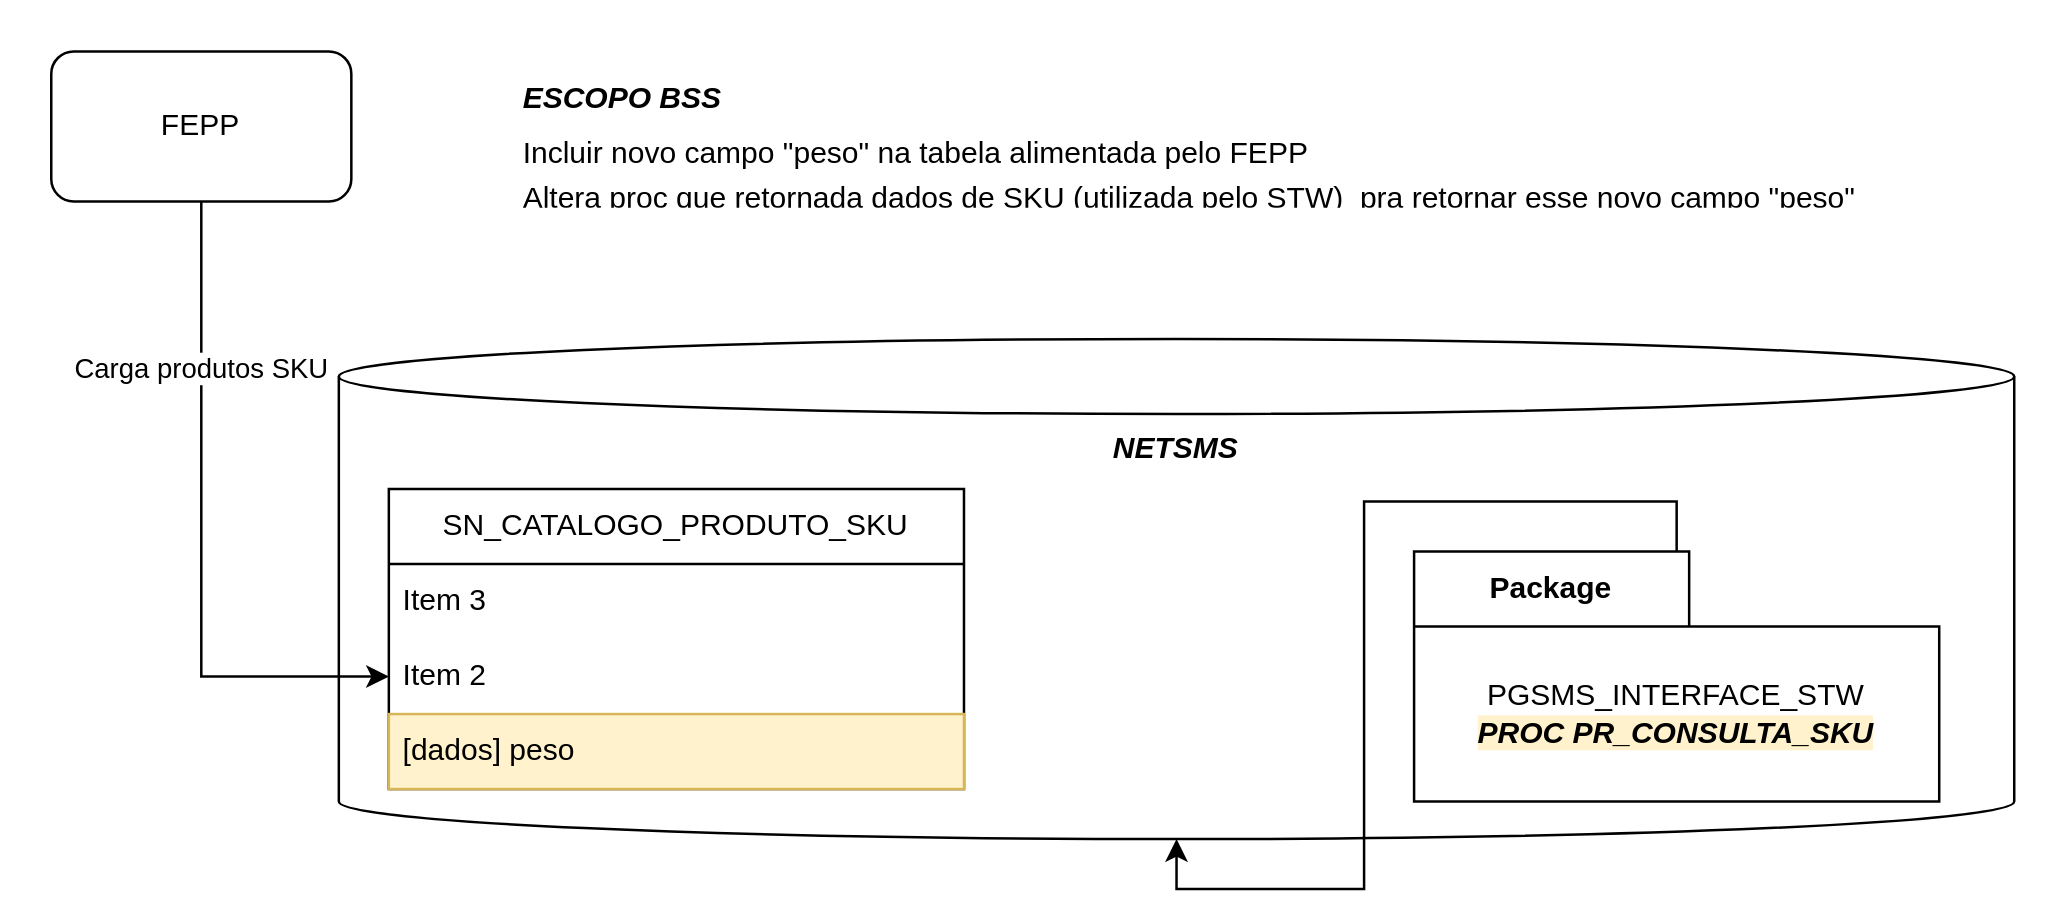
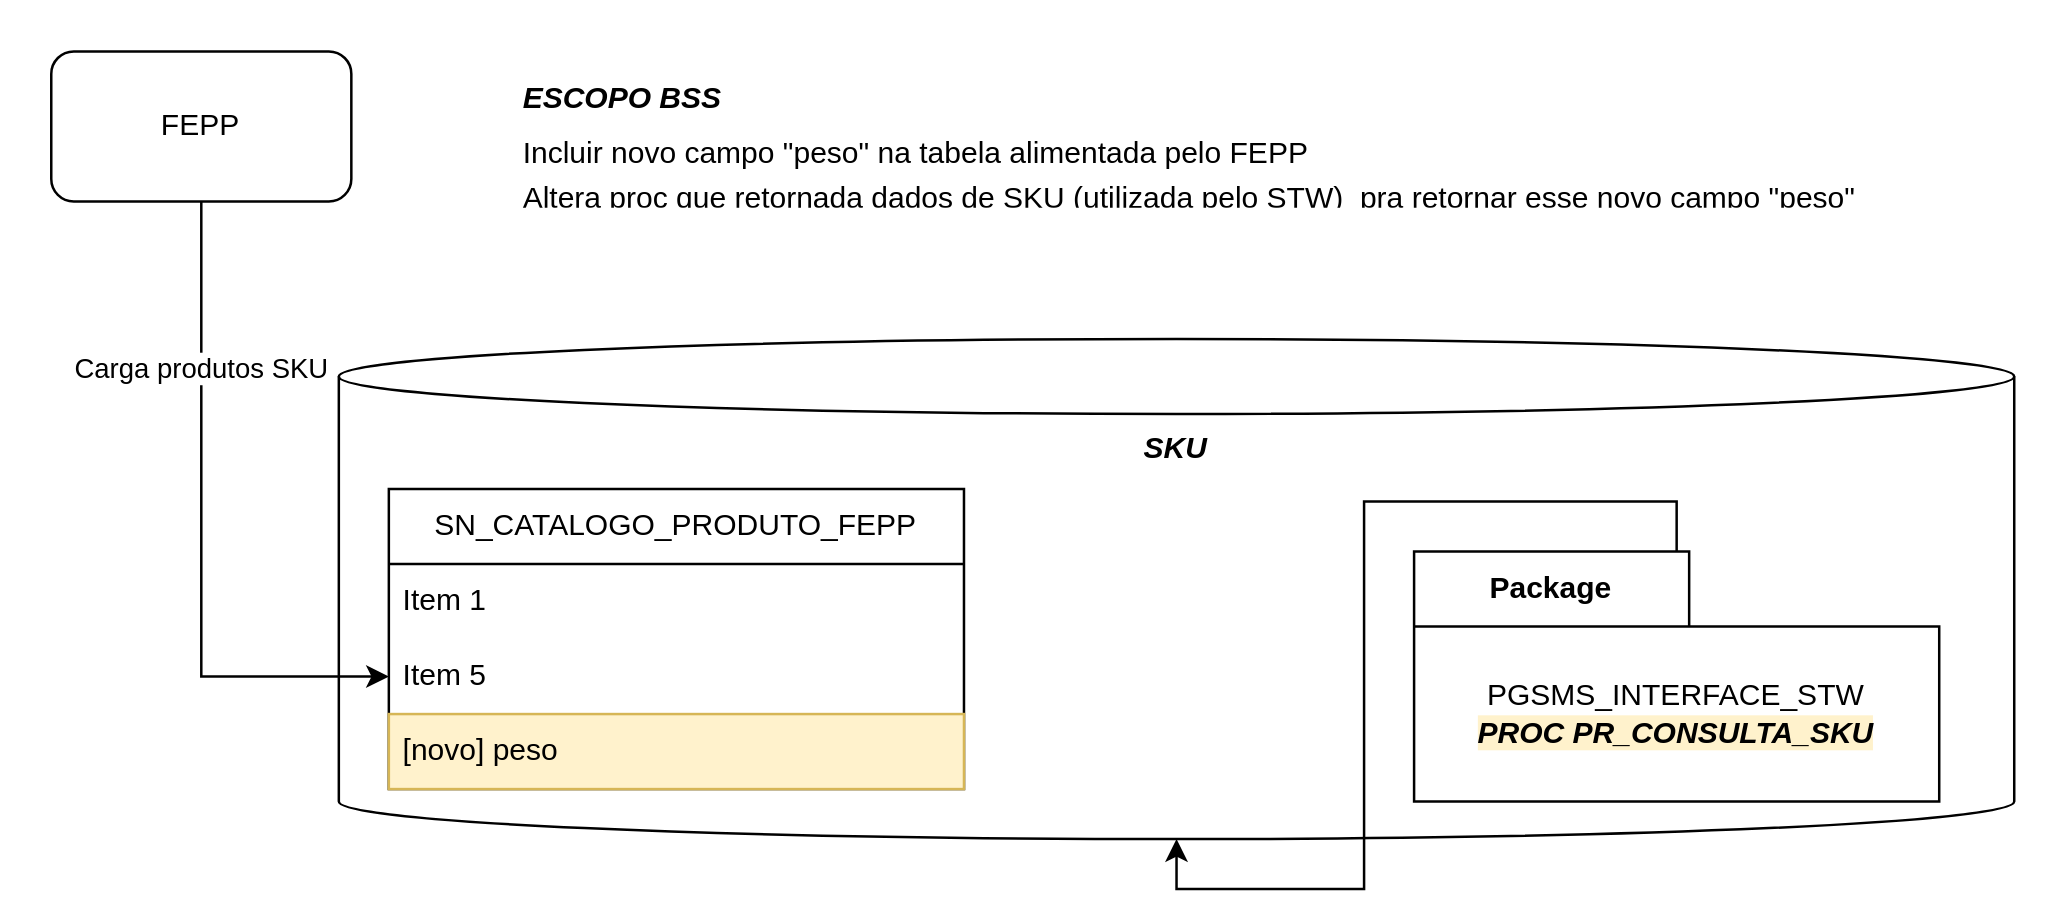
(1176, 449) -> (1176, 449)
(676, 526) -> (676, 526)
(450, 601) -> (450, 601)
(450, 676) -> (450, 676)
(501, 751) -> (492, 751)
